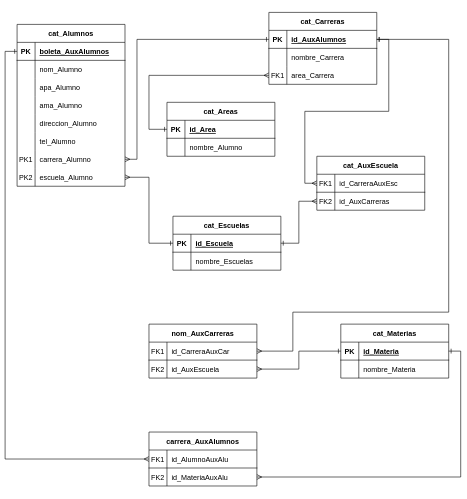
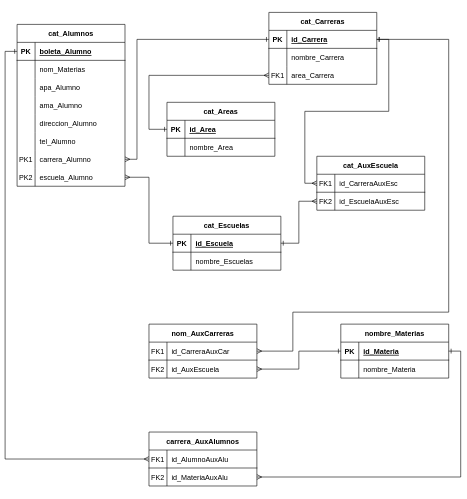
(316, 40) -> (311, 40)
(72, 52) -> (64, 52)
(59, 70) -> (63, 70)
(215, 148) -> (212, 148)
(367, 202) -> (370, 202)
(395, 334) -> (395, 334)
